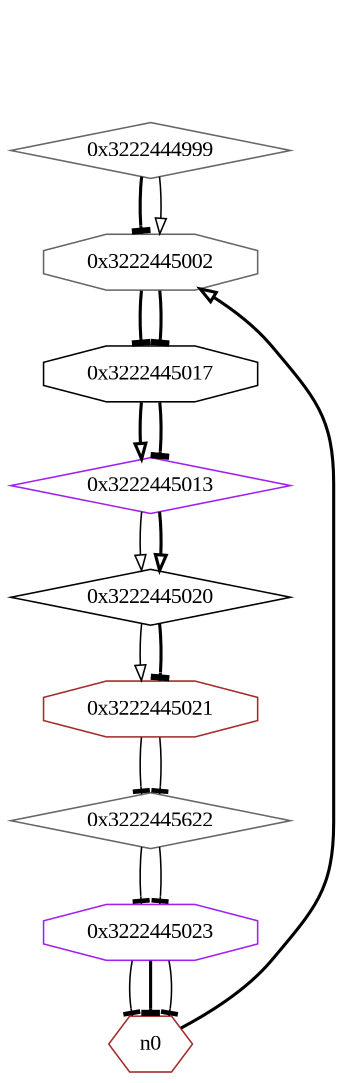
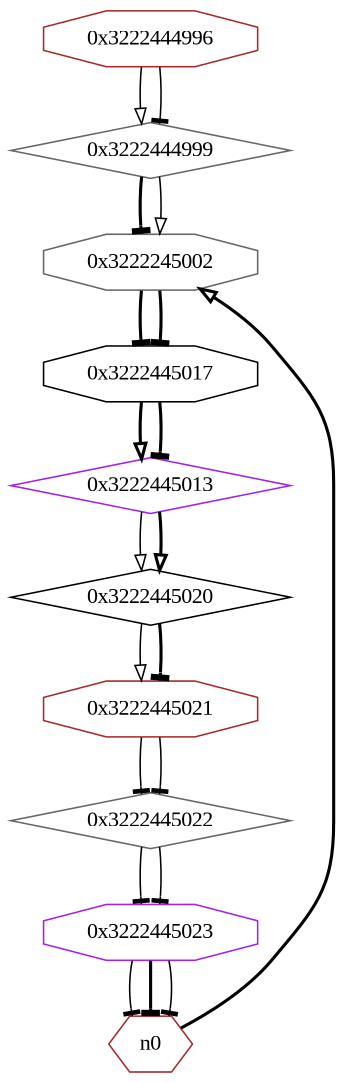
none -> (151, 39)
(151, 262) -> (151, 262)
(151, 821) -> (151, 821)
